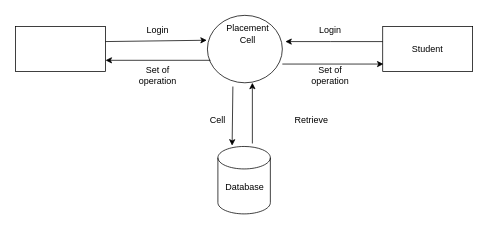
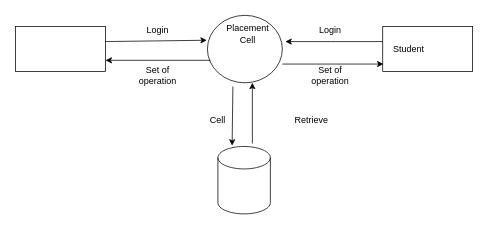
(428, 49) -> (409, 49)
(245, 188) -> none
